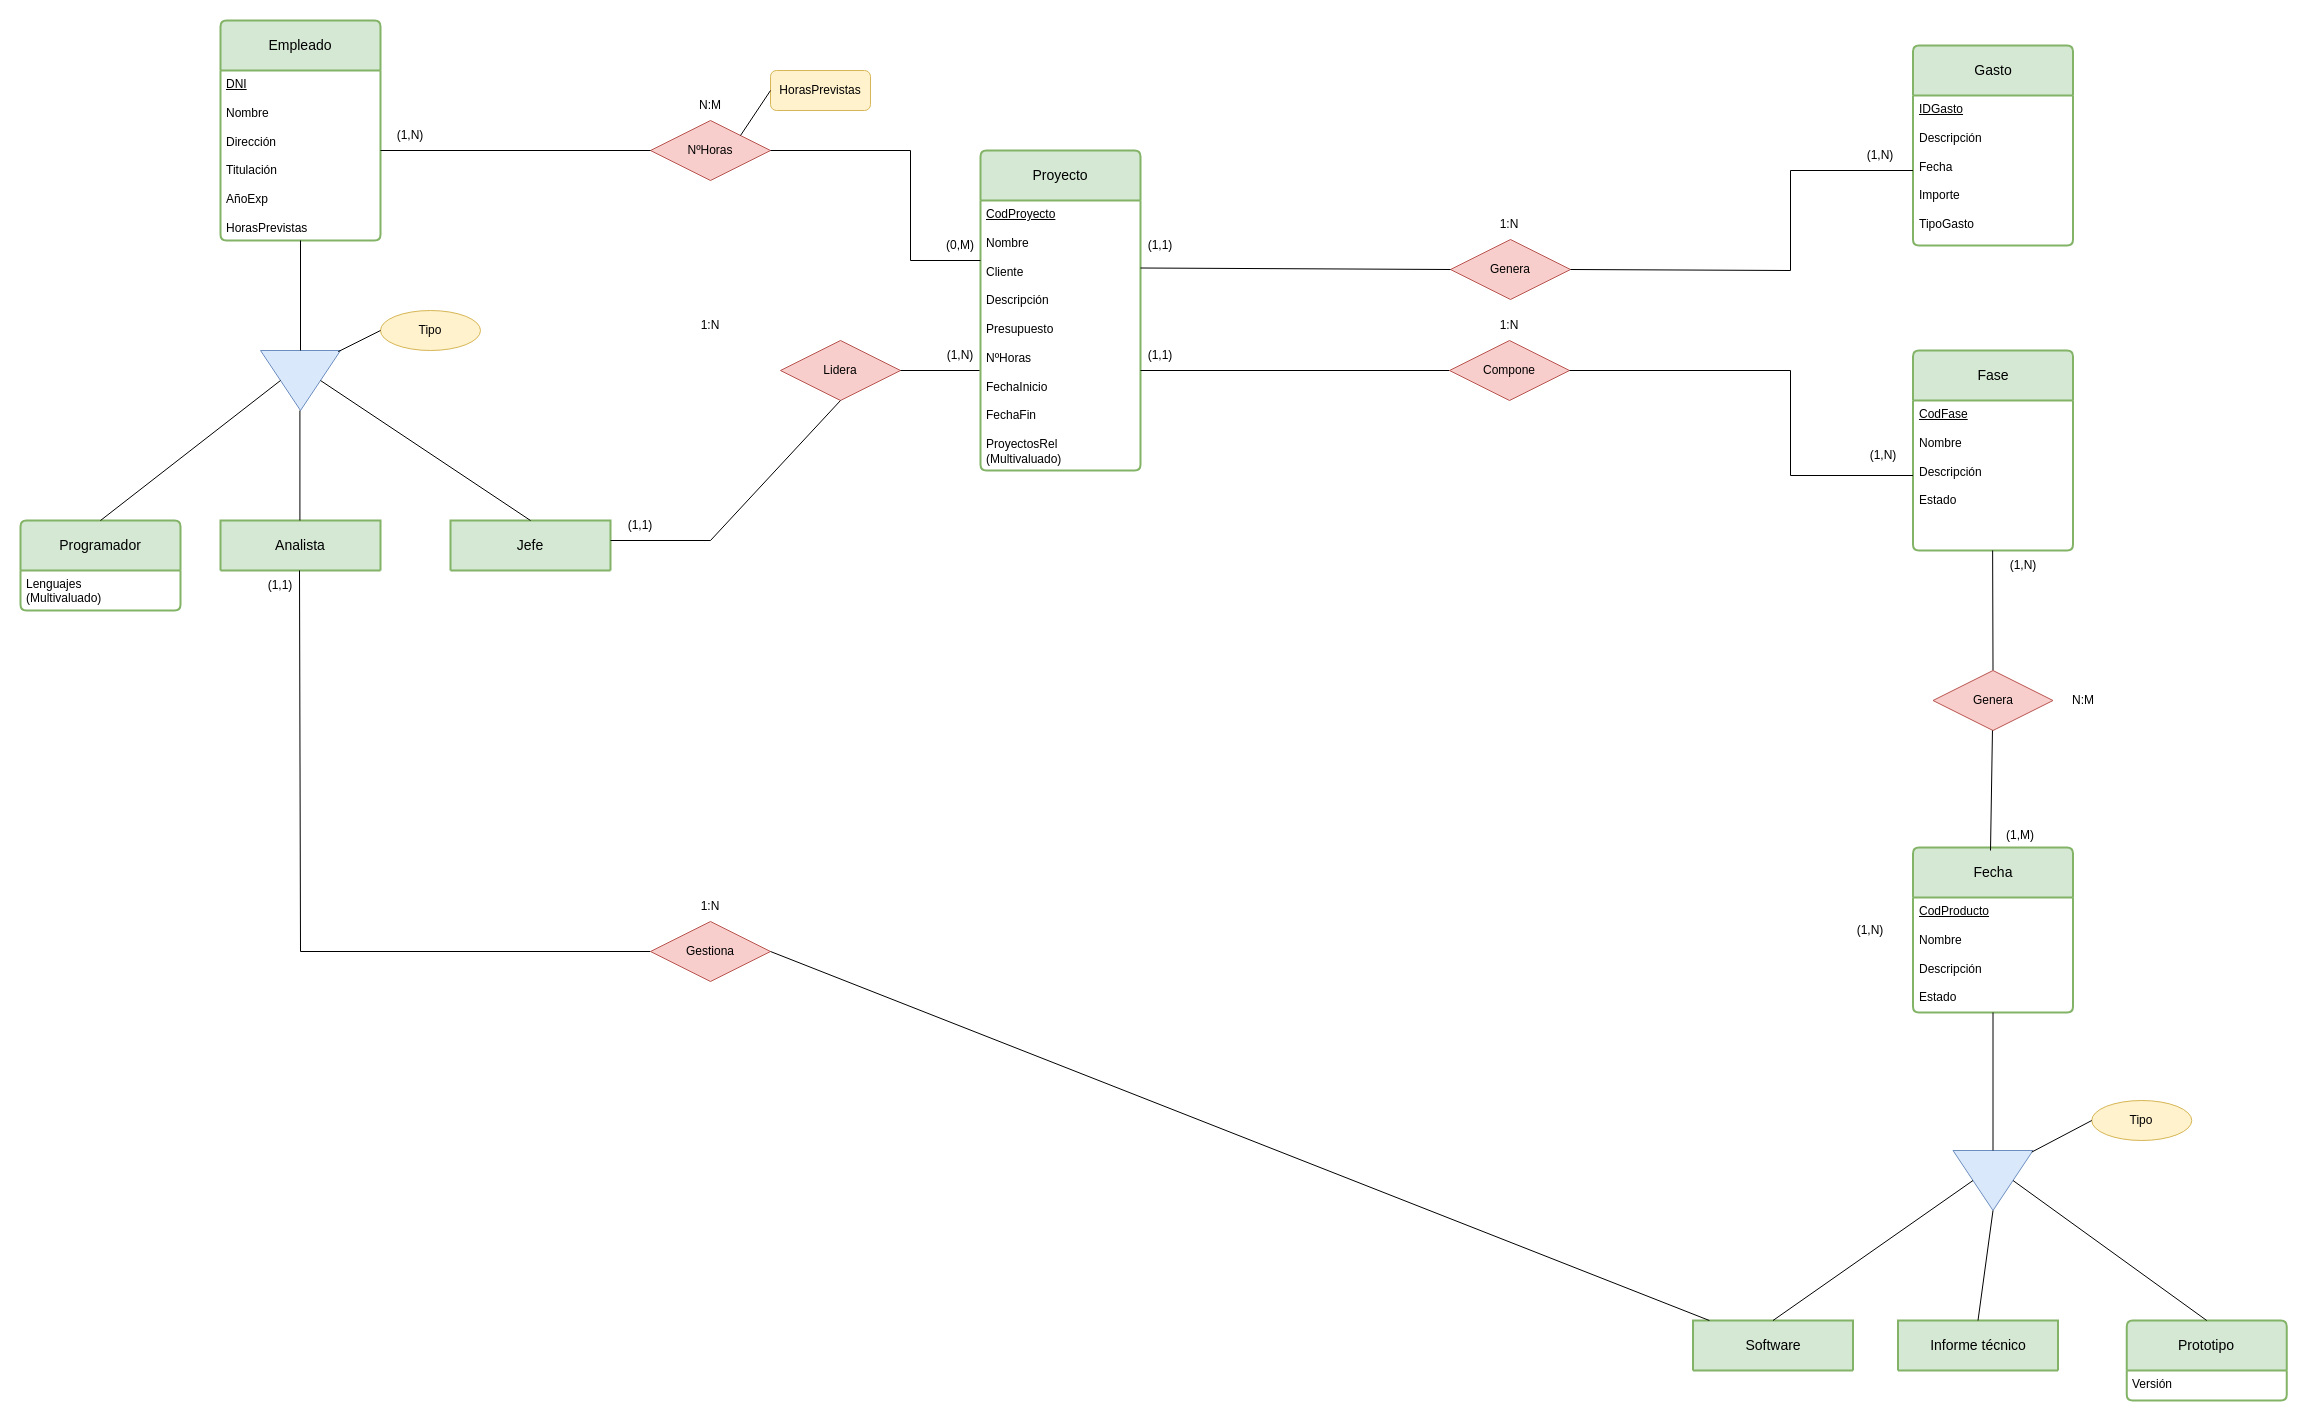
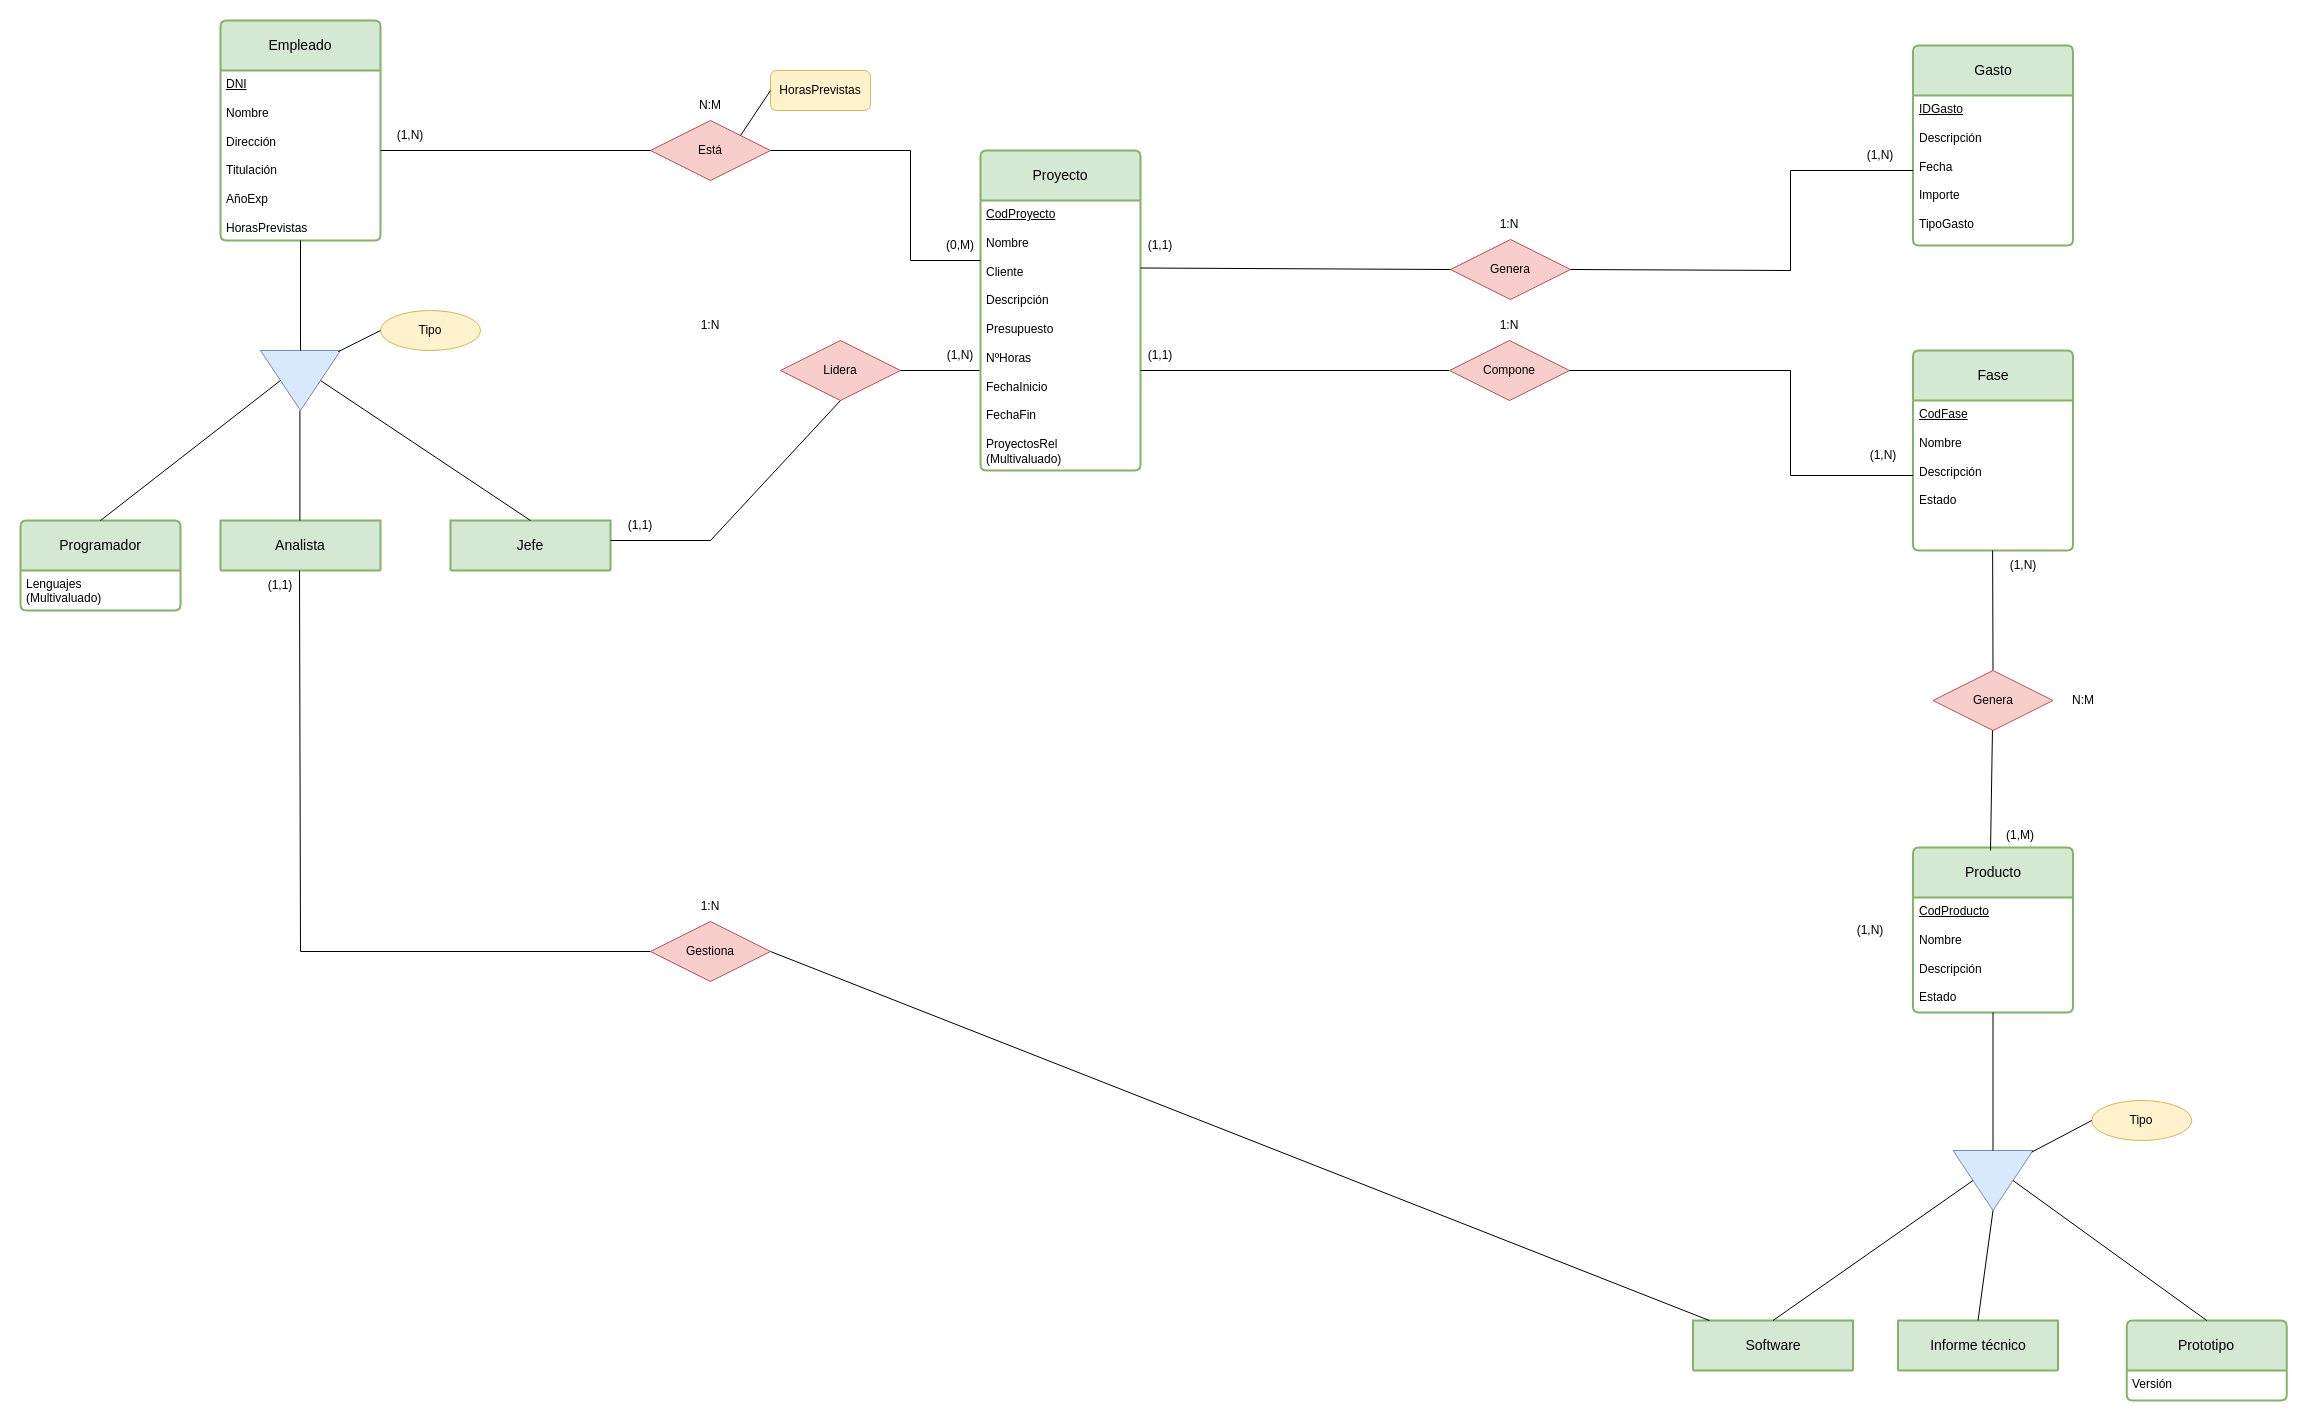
(711, 151) -> (711, 151)
(1994, 873) -> (1994, 873)
